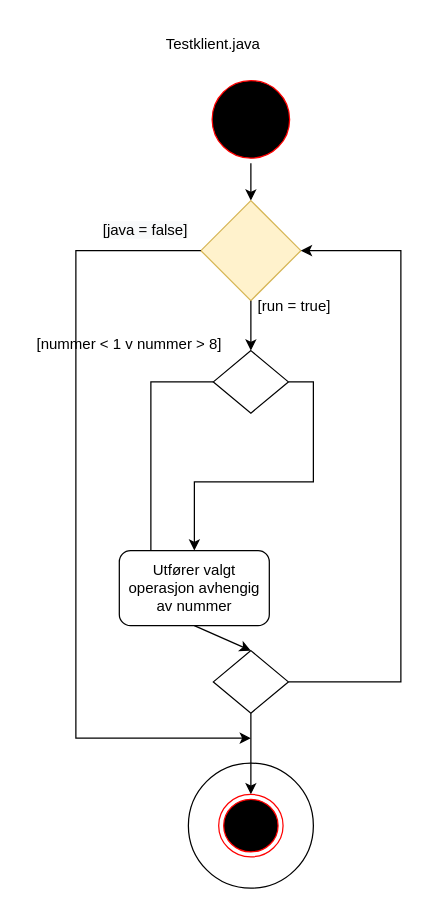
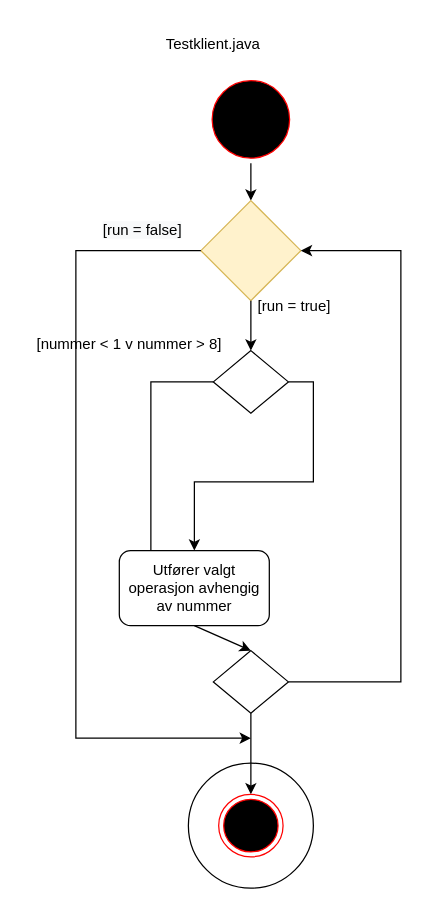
(156, 231) -> (152, 231)
